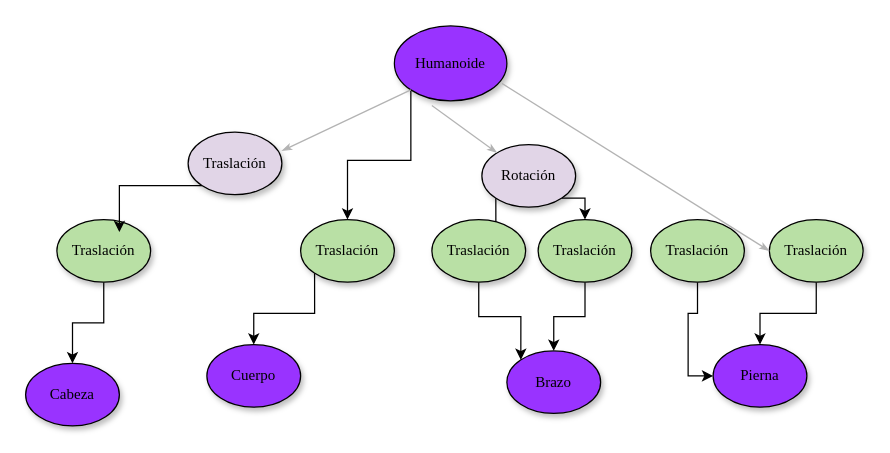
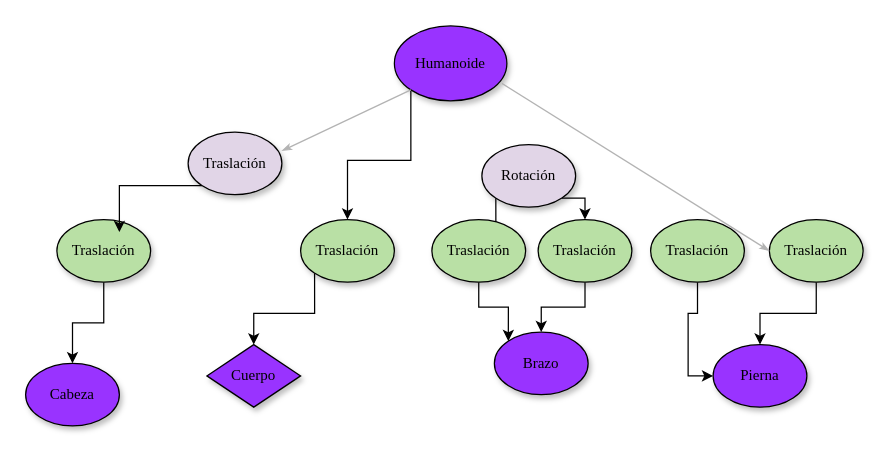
(461, 127) -> none
(254, 376) -> (254, 376)
(554, 382) -> (541, 363)
